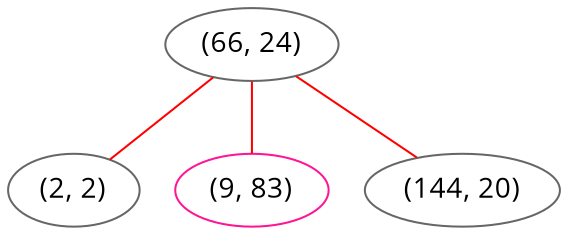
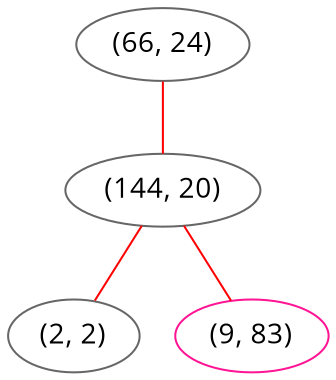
(162, 118) -> (118, 263)
(252, 118) -> (207, 263)
